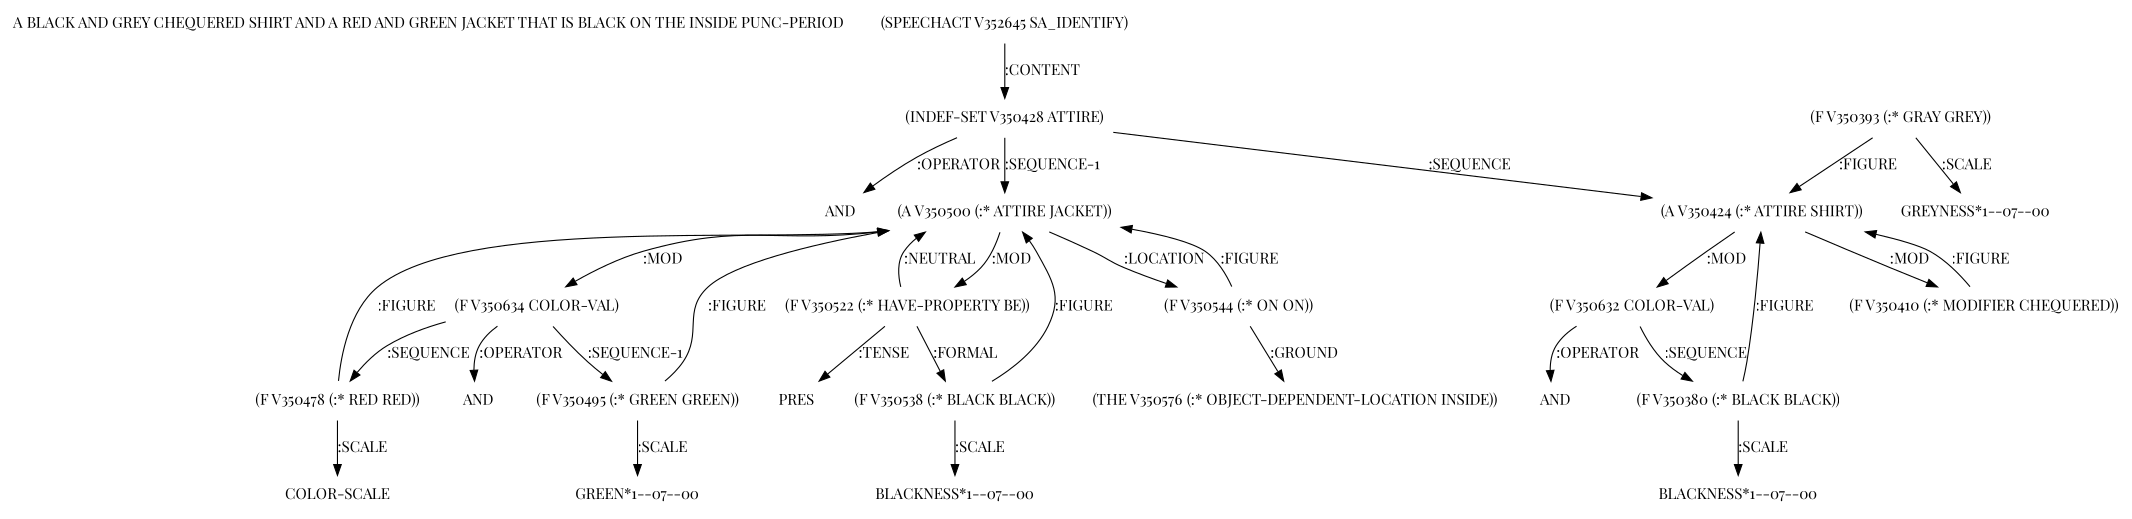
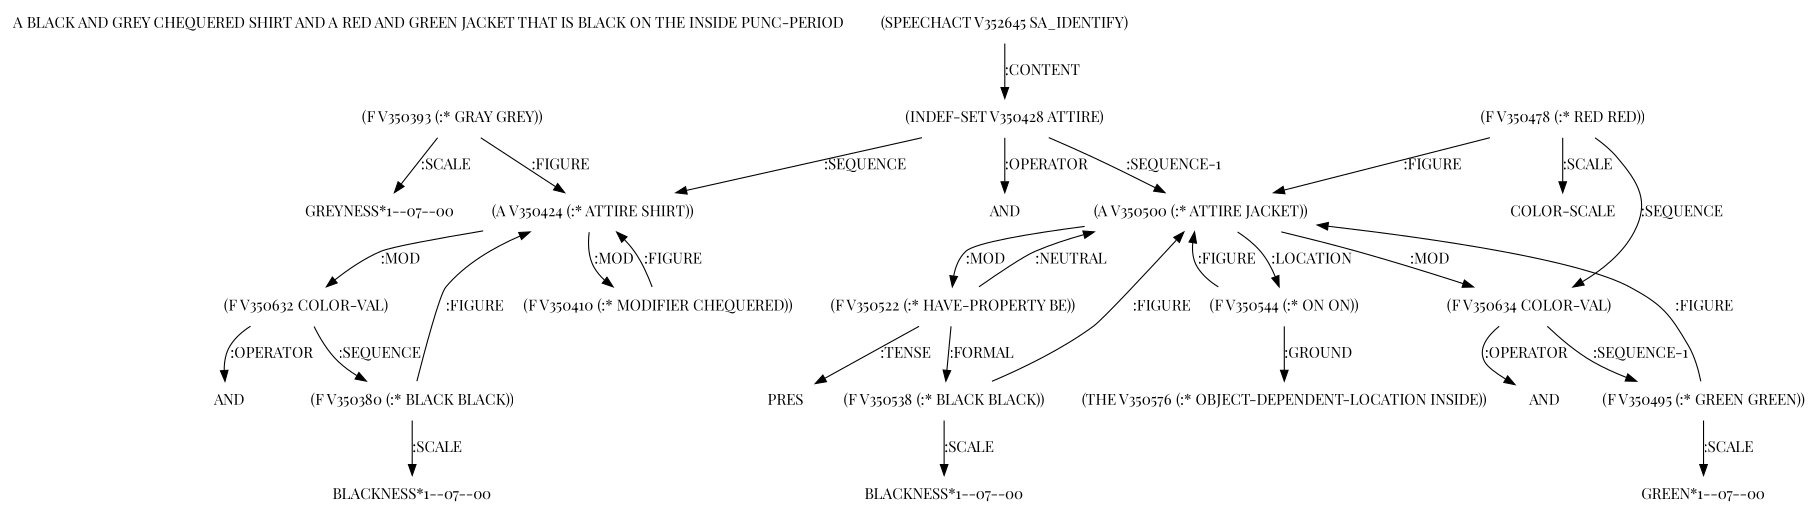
(397, 340) -> (1641, 213)
